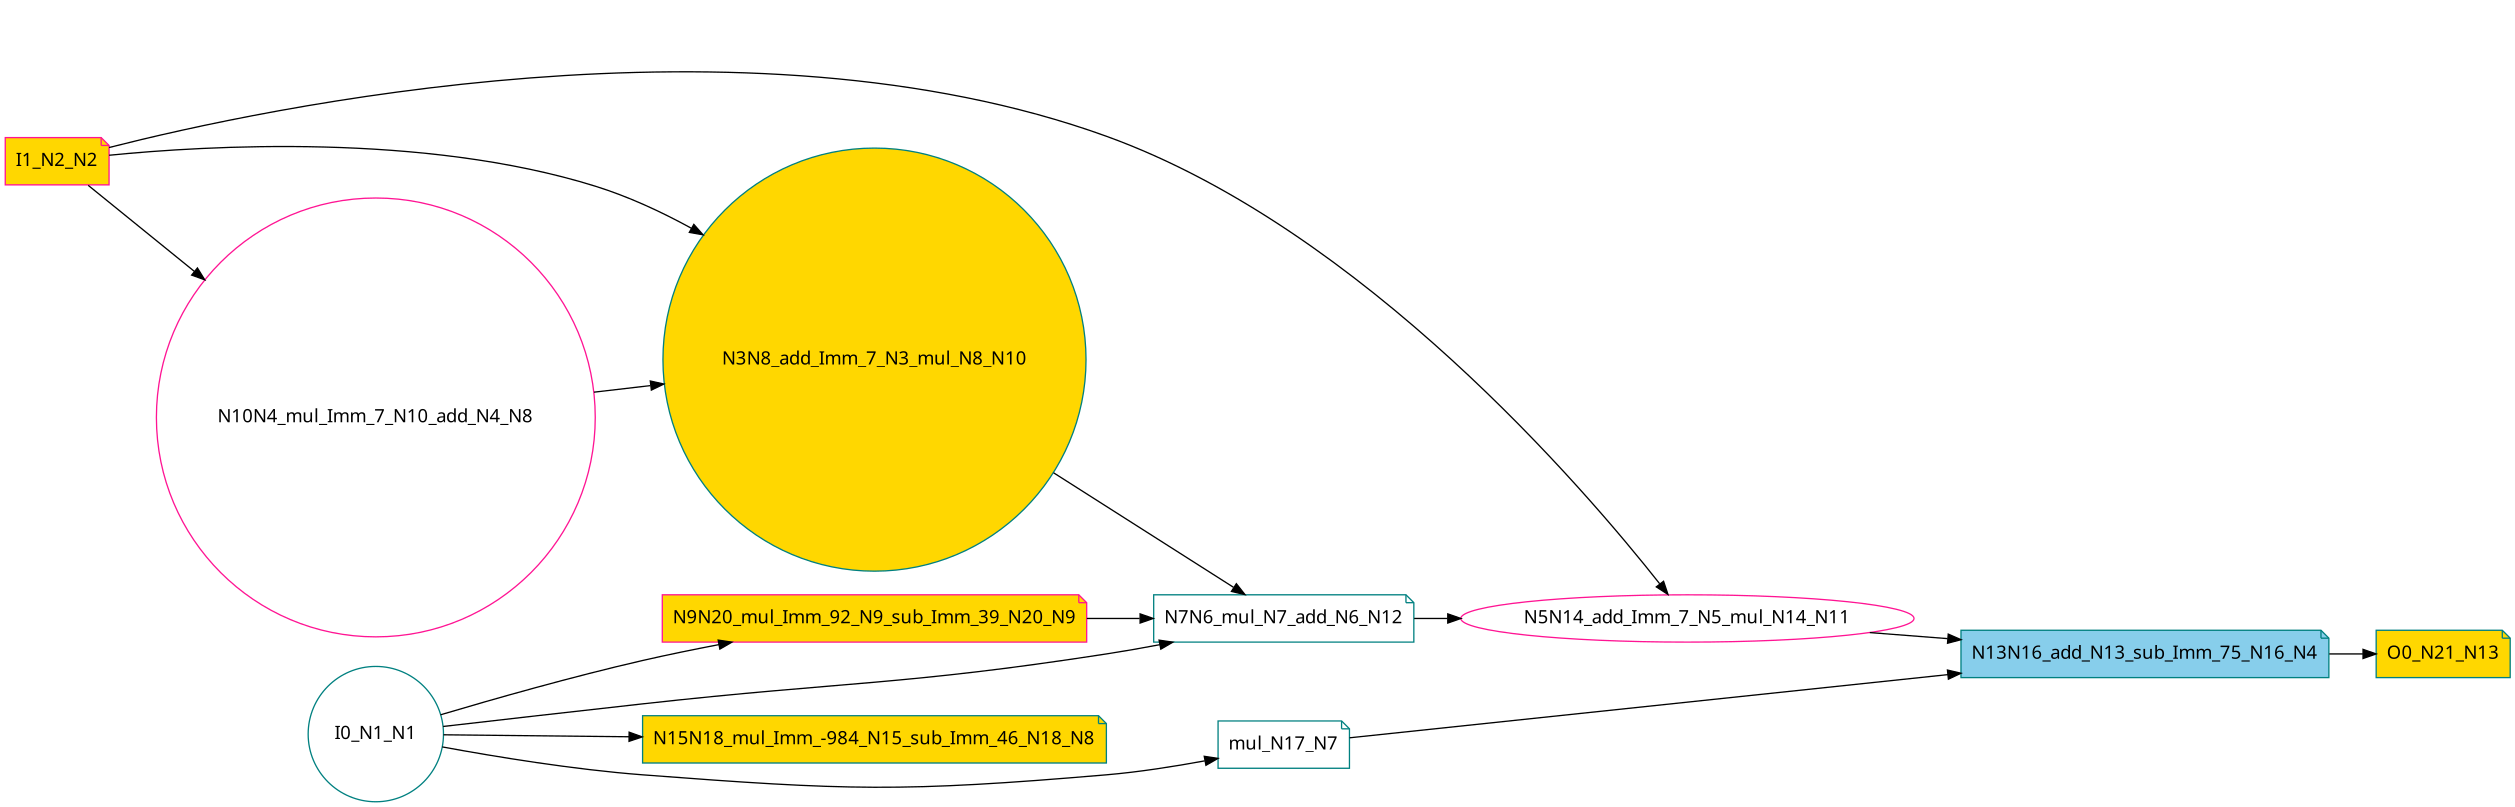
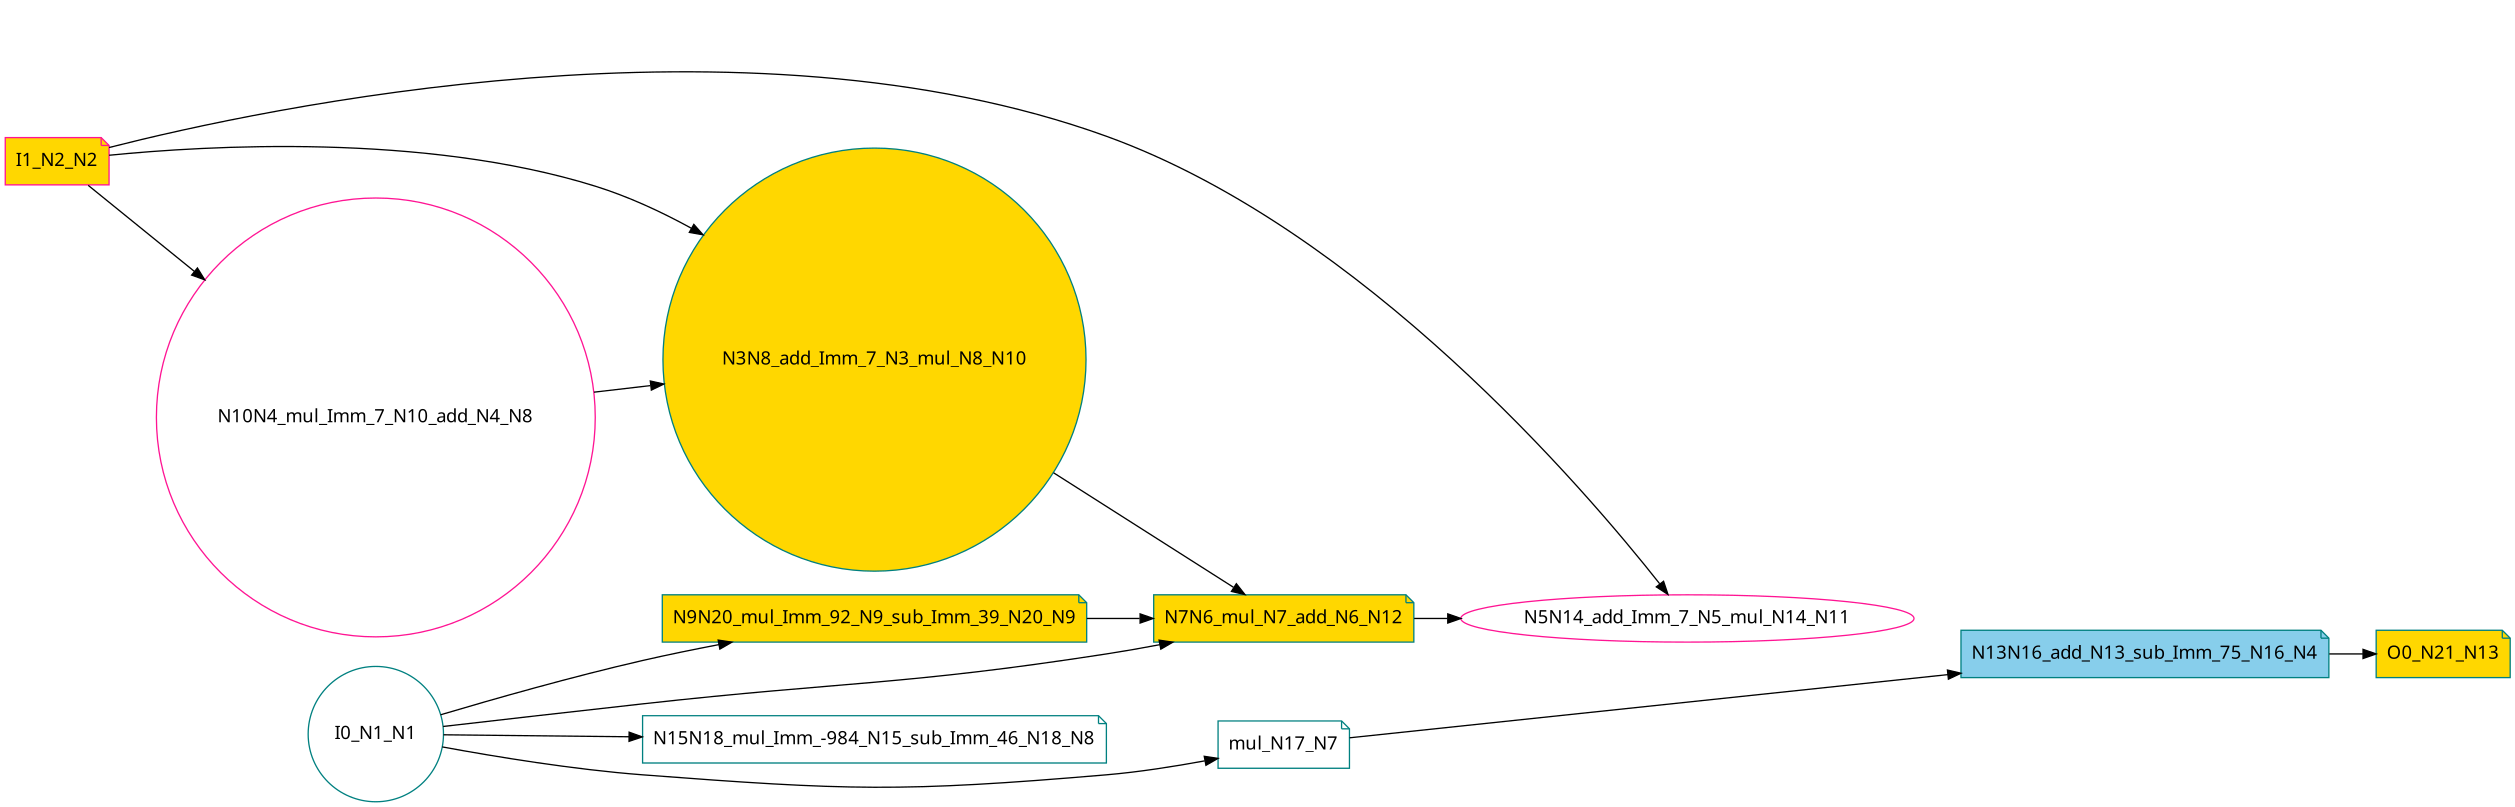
(874, 618) -> (874, 618)
(1284, 618) -> (1284, 618)
(1909, 636) -> none
(874, 739) -> (874, 739)
